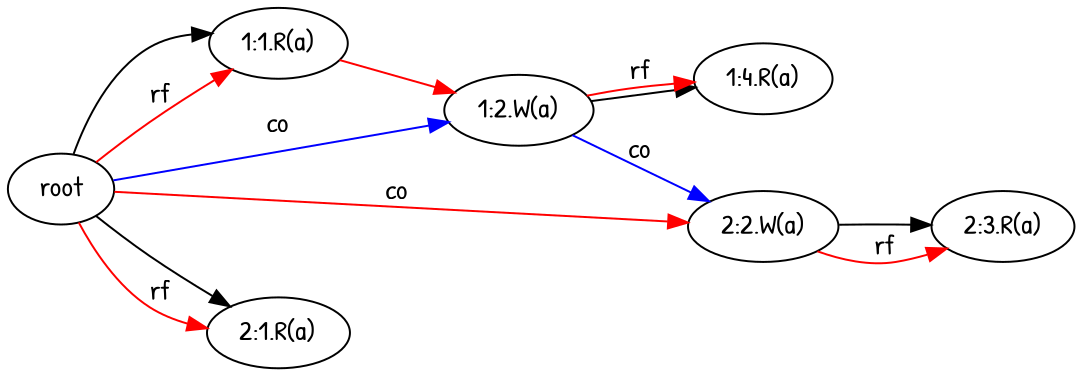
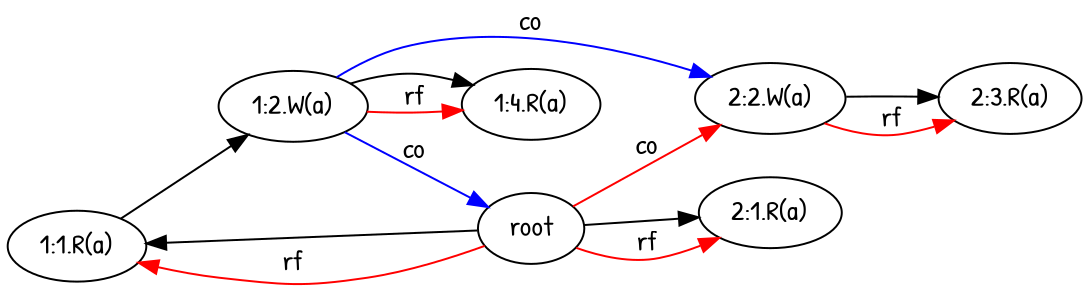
(387, 74) -> (176, 182)
(271, 153) -> (408, 165)
